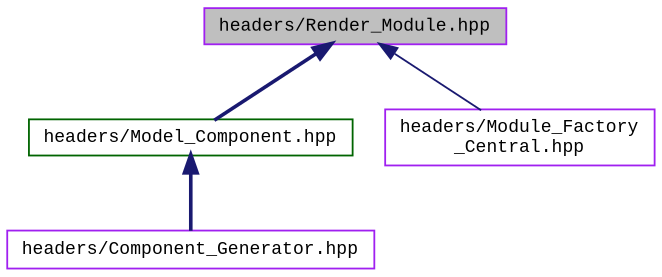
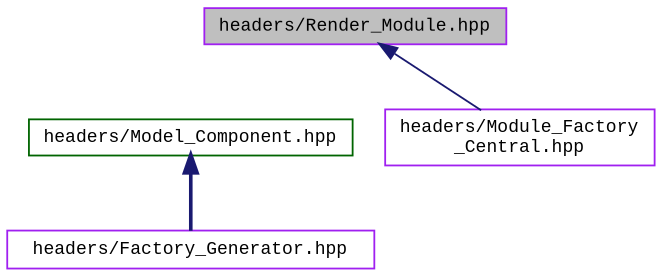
(265, 87) -> none
(191, 250) -> (191, 250)
